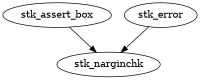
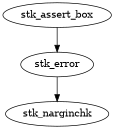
(80, 37) -> (57, 36)
